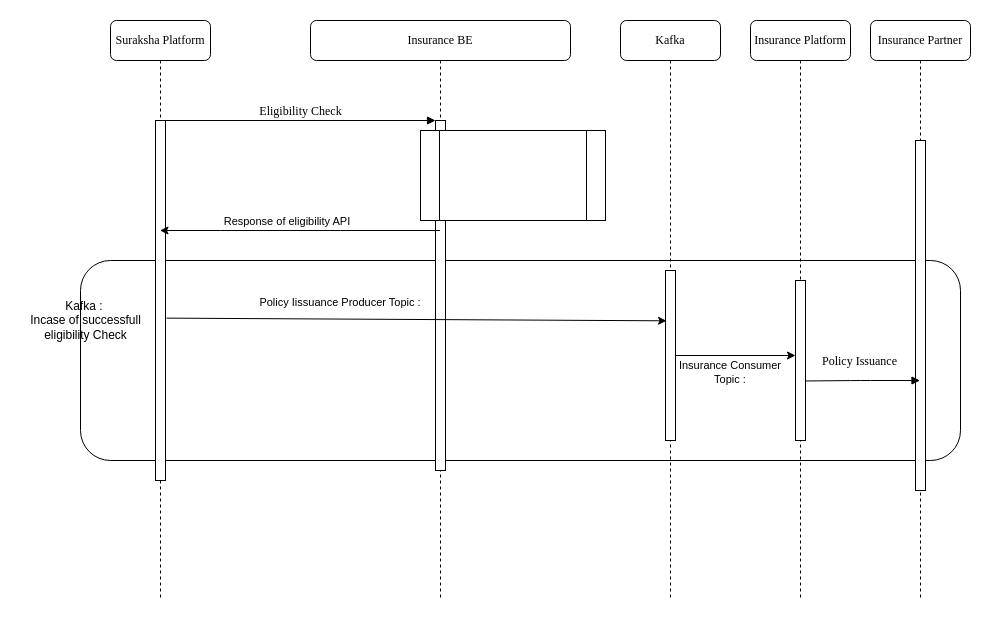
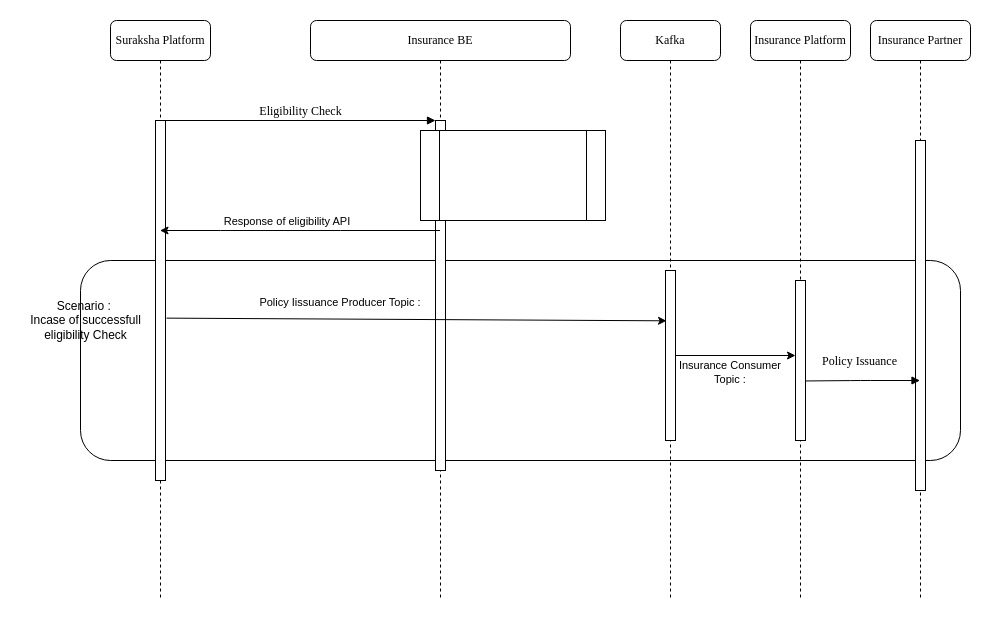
(86, 321) -> (86, 321)
